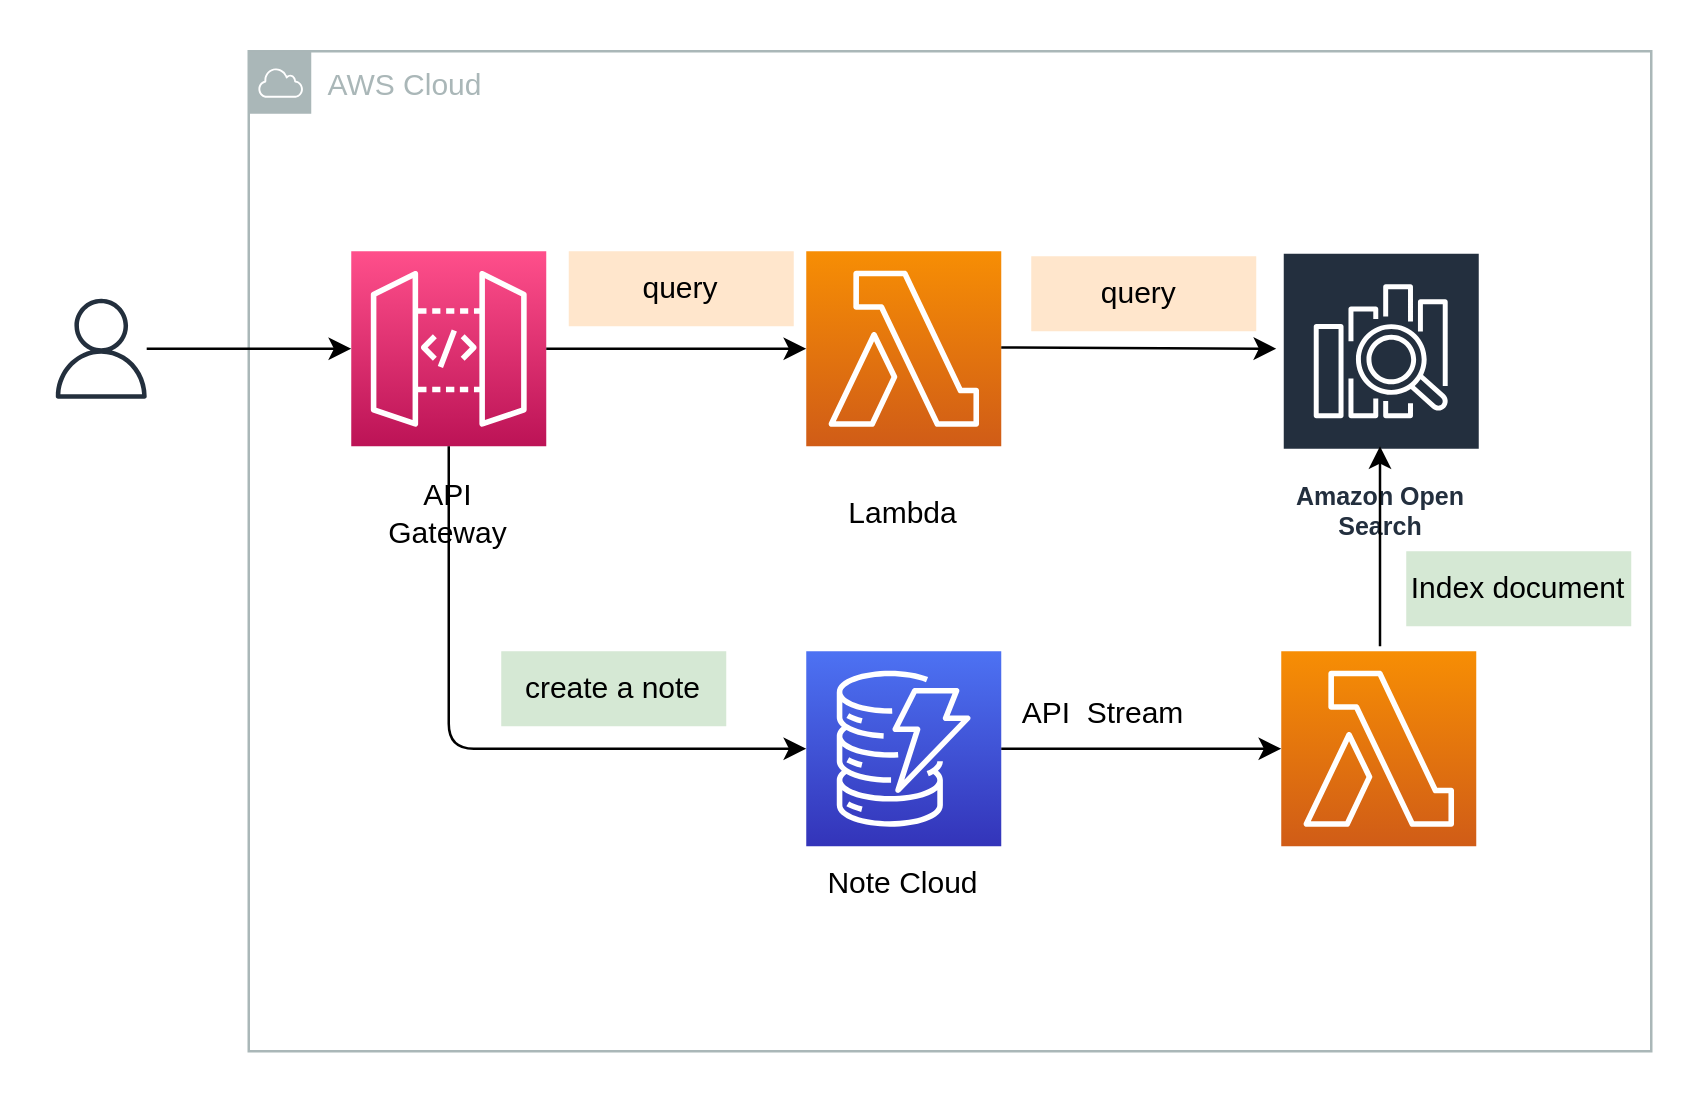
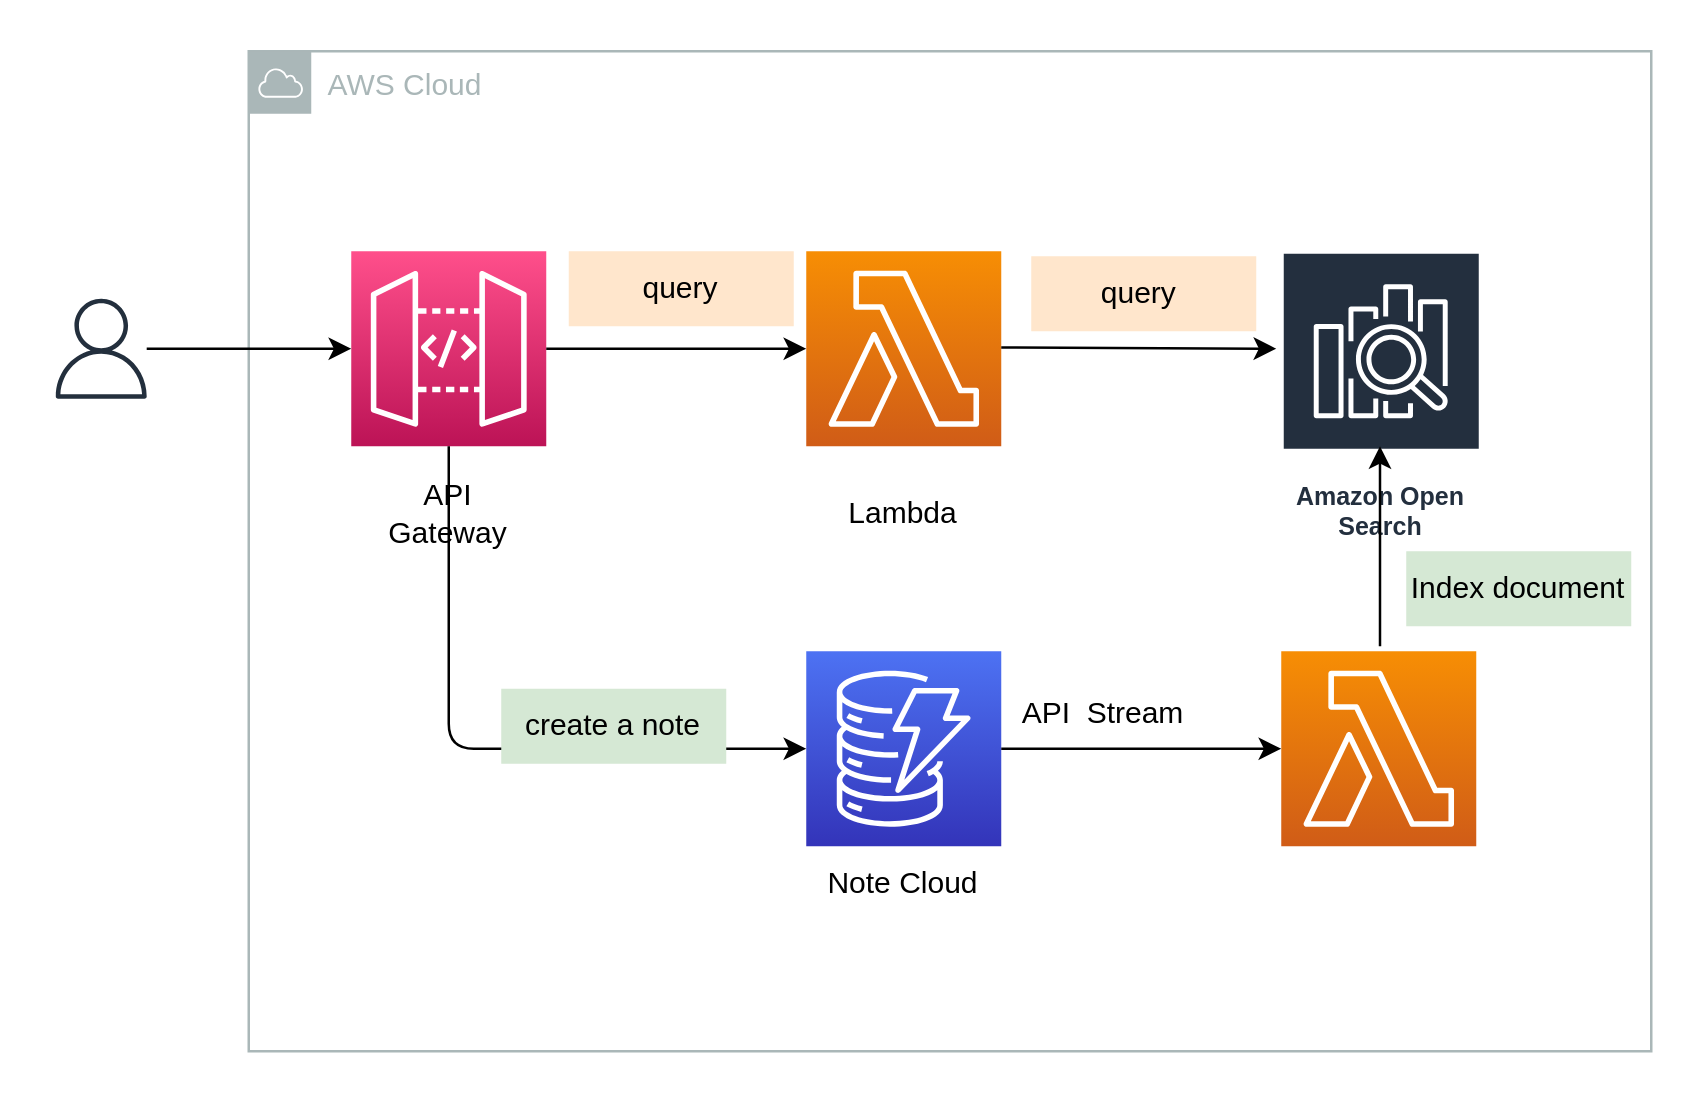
(614, 689) -> (614, 726)
